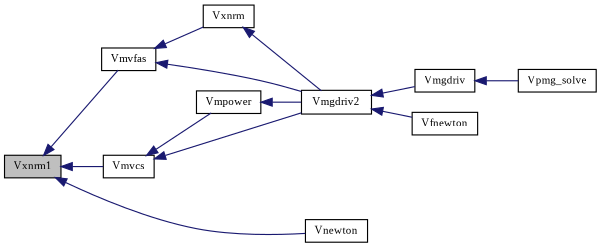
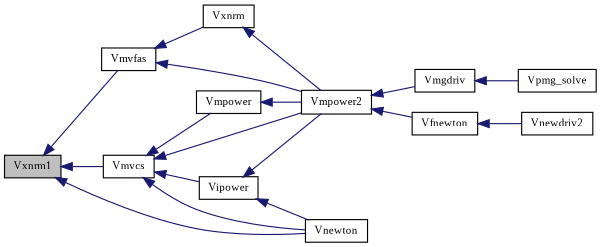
(336, 102) -> (336, 102)
none -> (557, 124)
none -> (229, 188)
none -> (225, 218)
